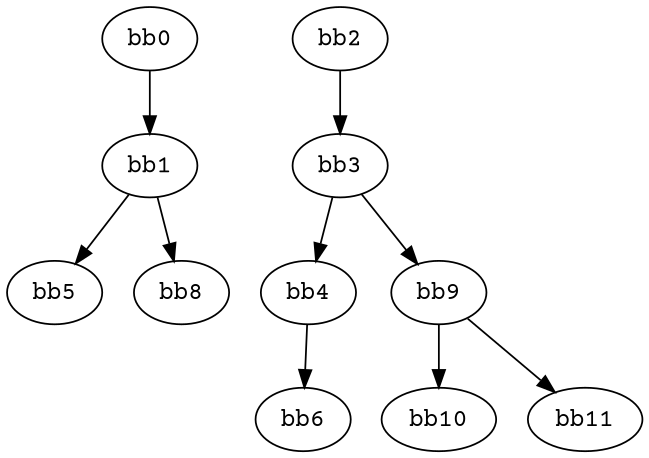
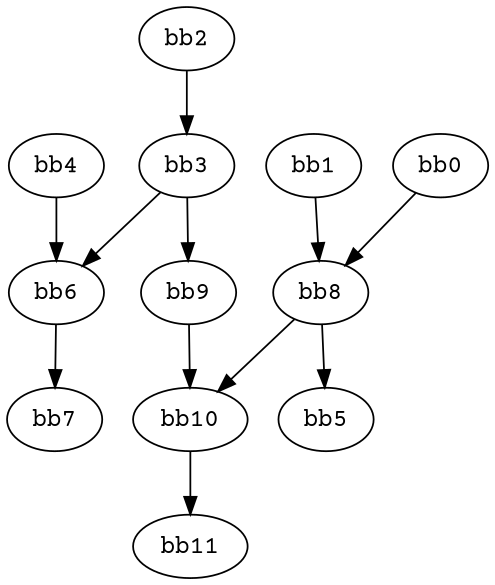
(150, 94) -> (387, 223)
(327, 221) -> (128, 223)
(108, 222) -> (323, 347)
none -> (263, 349)
(504, 349) -> (190, 474)
none -> (55, 419)
